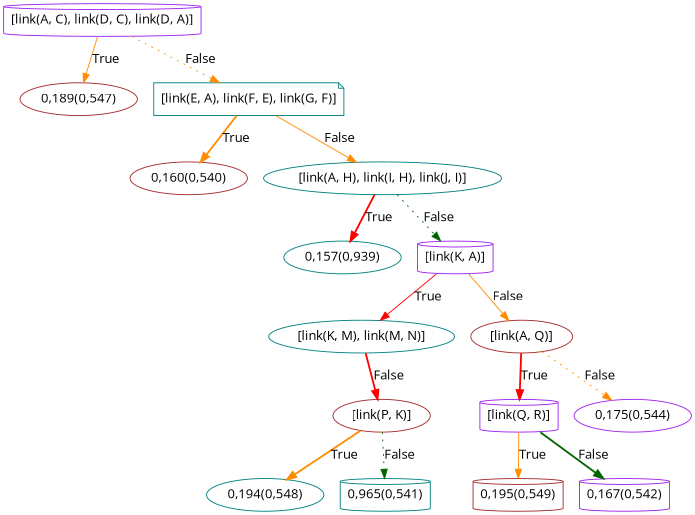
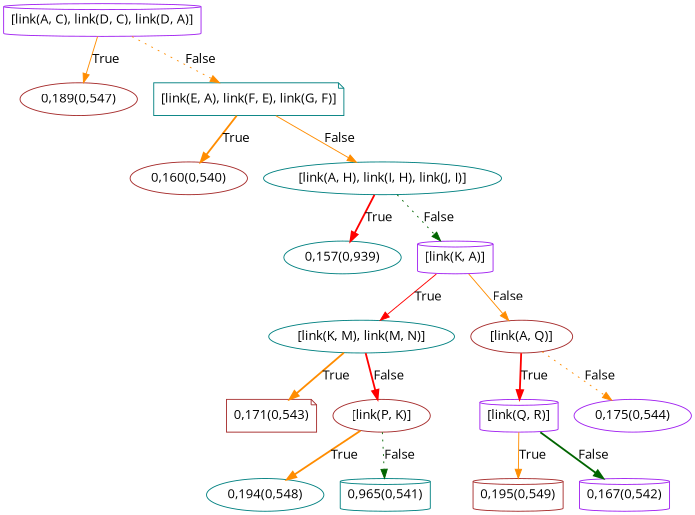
none -> (272, 416)
